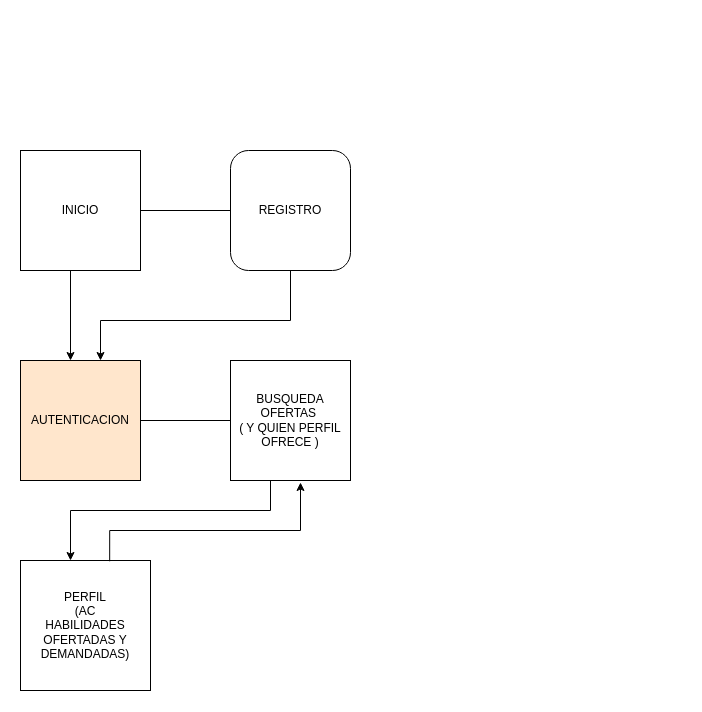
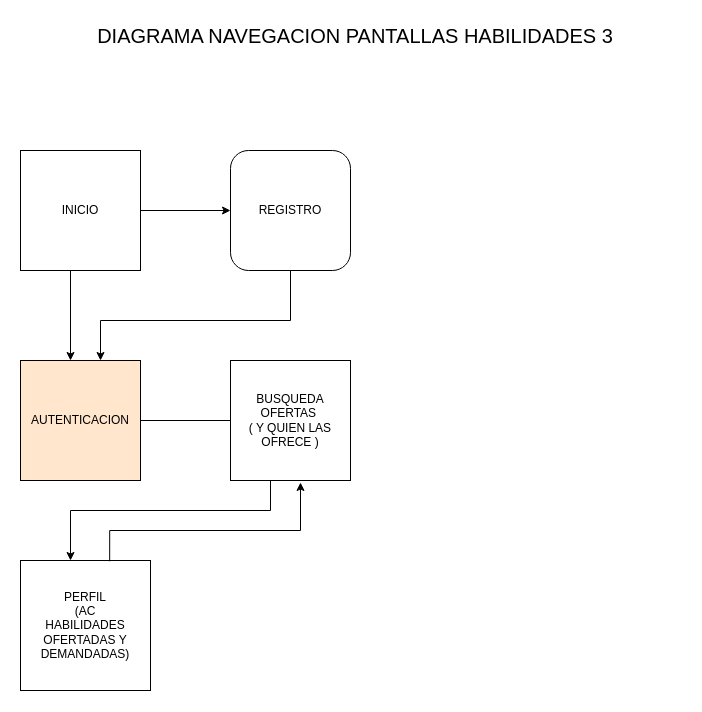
none -> (356, 36)
(225, 211) -> (222, 211)
(291, 421) -> (291, 421)
